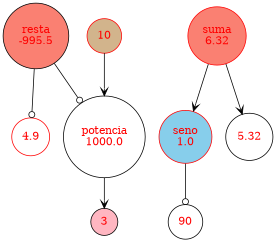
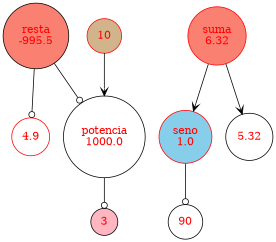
(104, 189) -> (104, 190)
